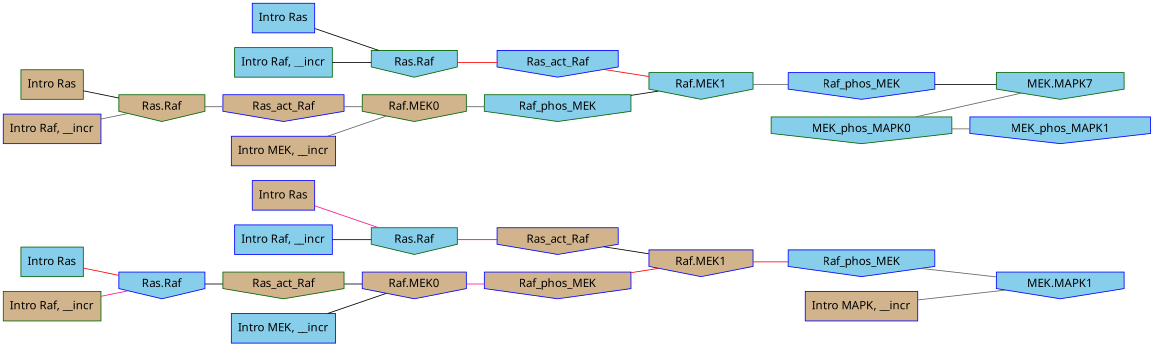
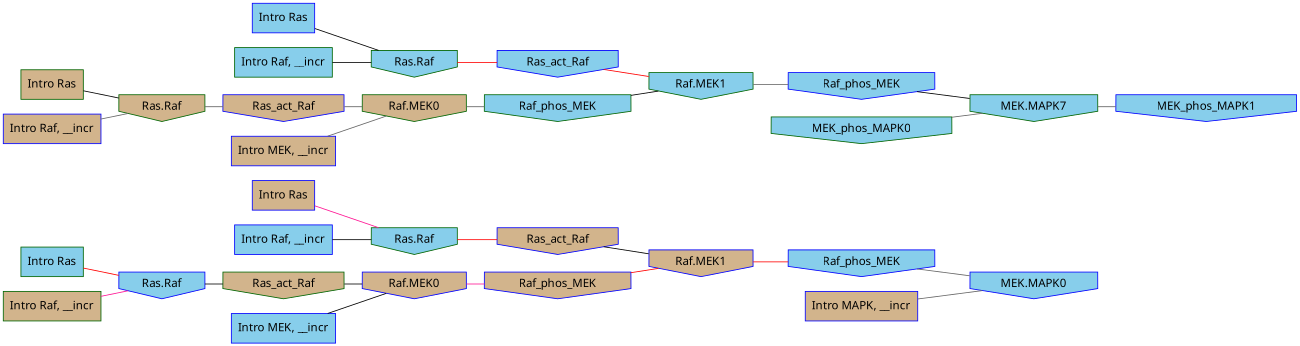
(961, 129) -> (1107, 107)
(1060, 284) -> (1034, 284)
